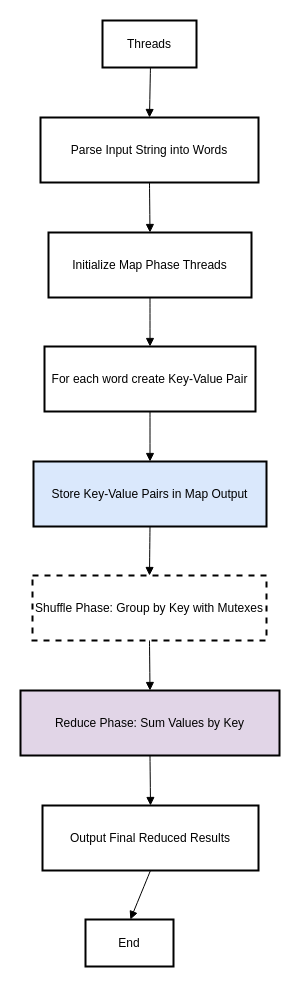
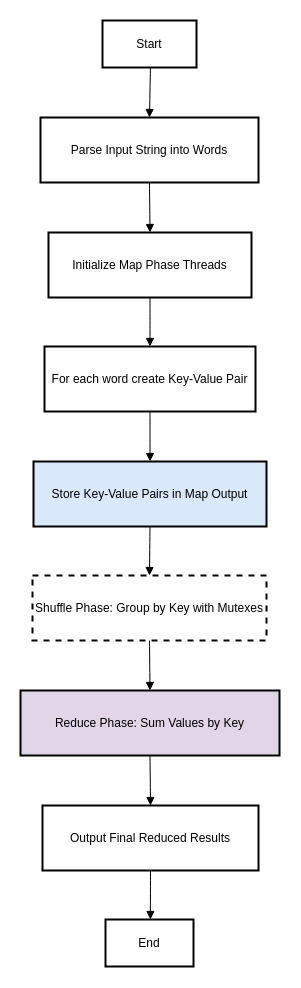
(150, 45) -> (150, 45)
(130, 943) -> (150, 943)
